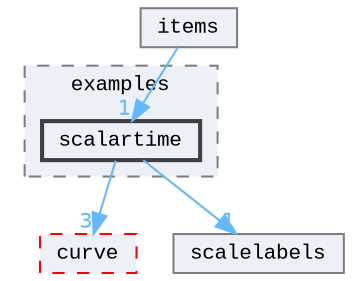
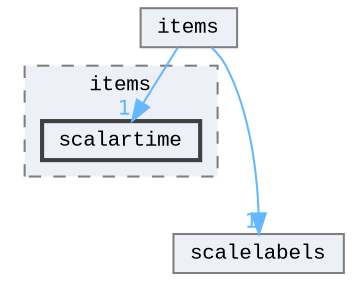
(121, 85) -> (121, 85)
(181, 190) -> (248, 126)
(88, 254) -> none
